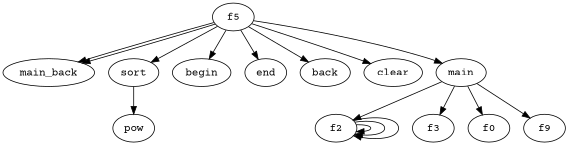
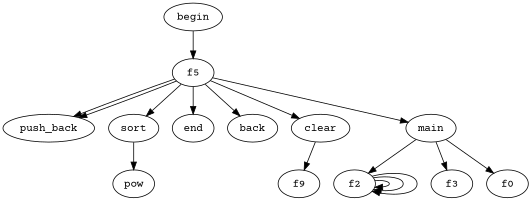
(220, 41) -> (193, 41)
(49, 73) -> (49, 128)
(500, 99) -> (311, 152)
